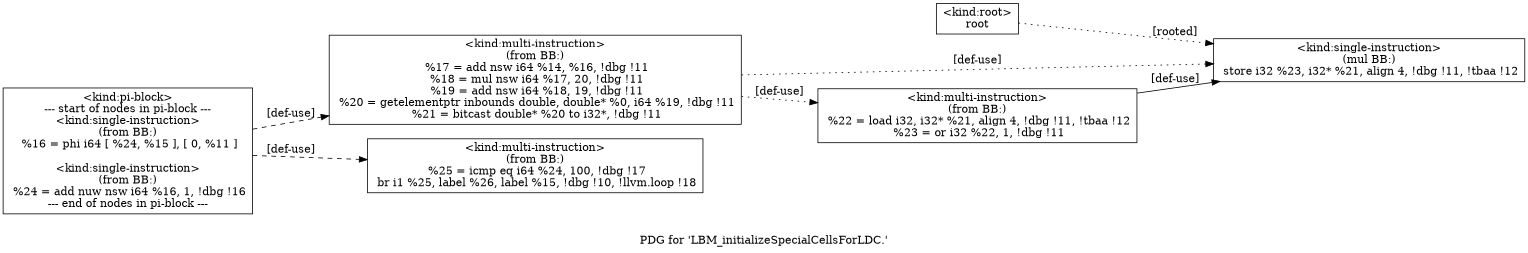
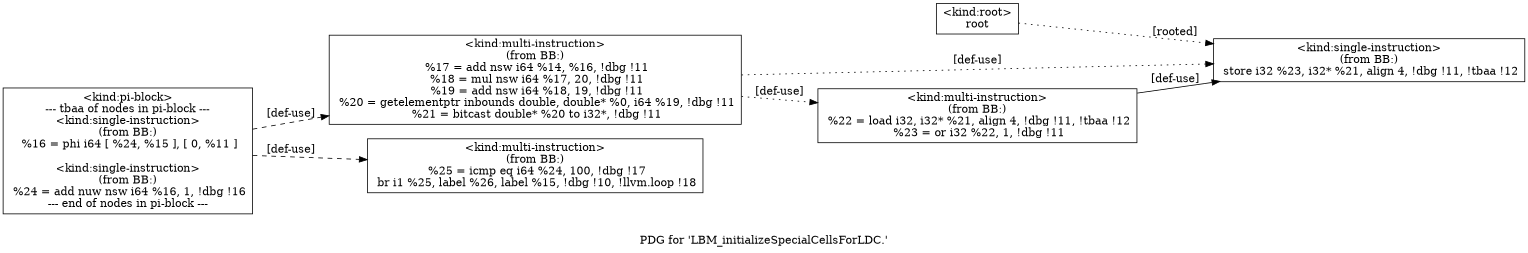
(1369, 60) -> (1369, 60)
(128, 109) -> (128, 109)
